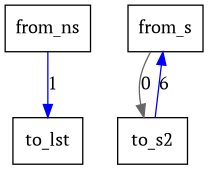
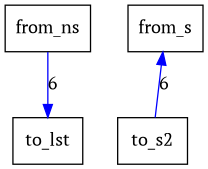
(140, 77) -> none
(53, 85) -> (53, 85)
